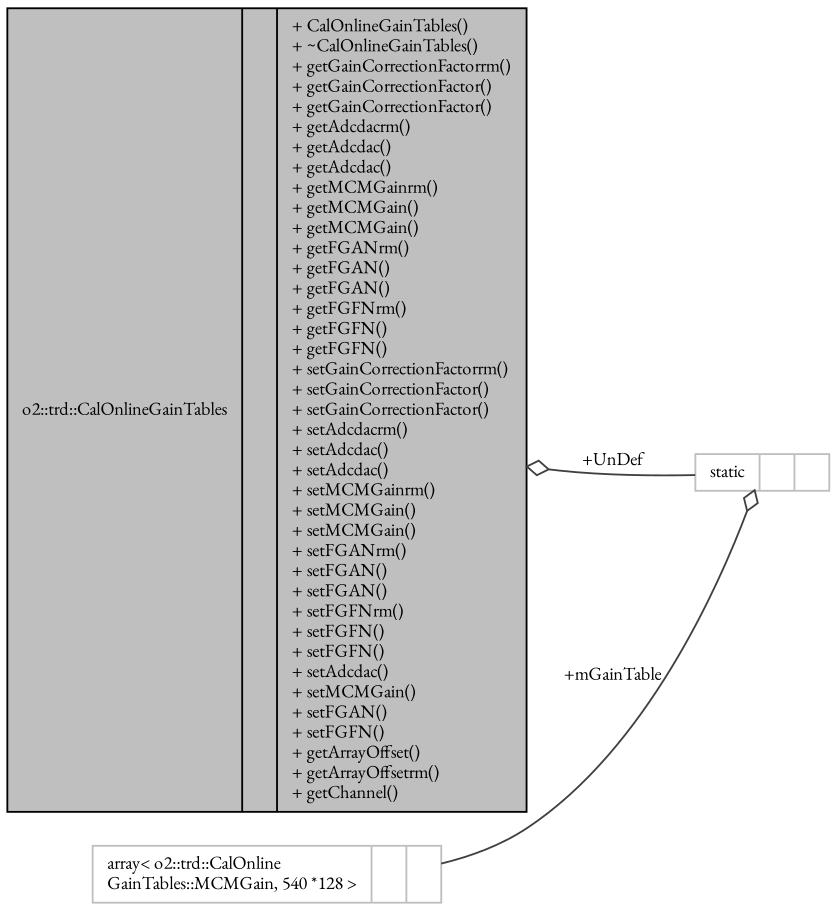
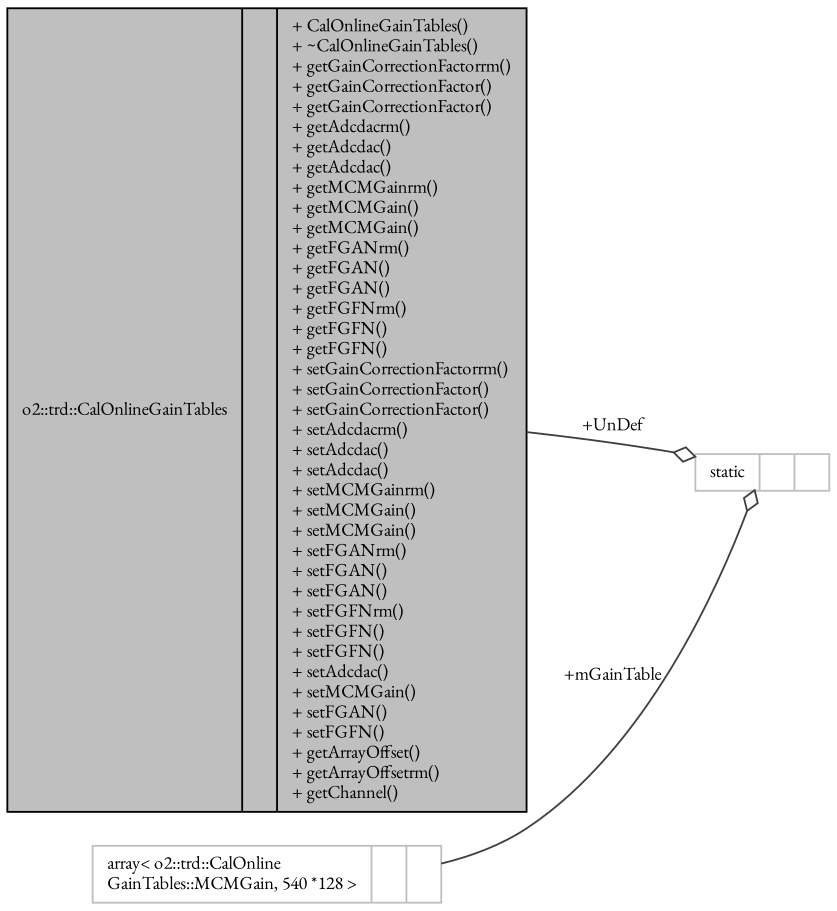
(622, 475) -> (600, 441)
